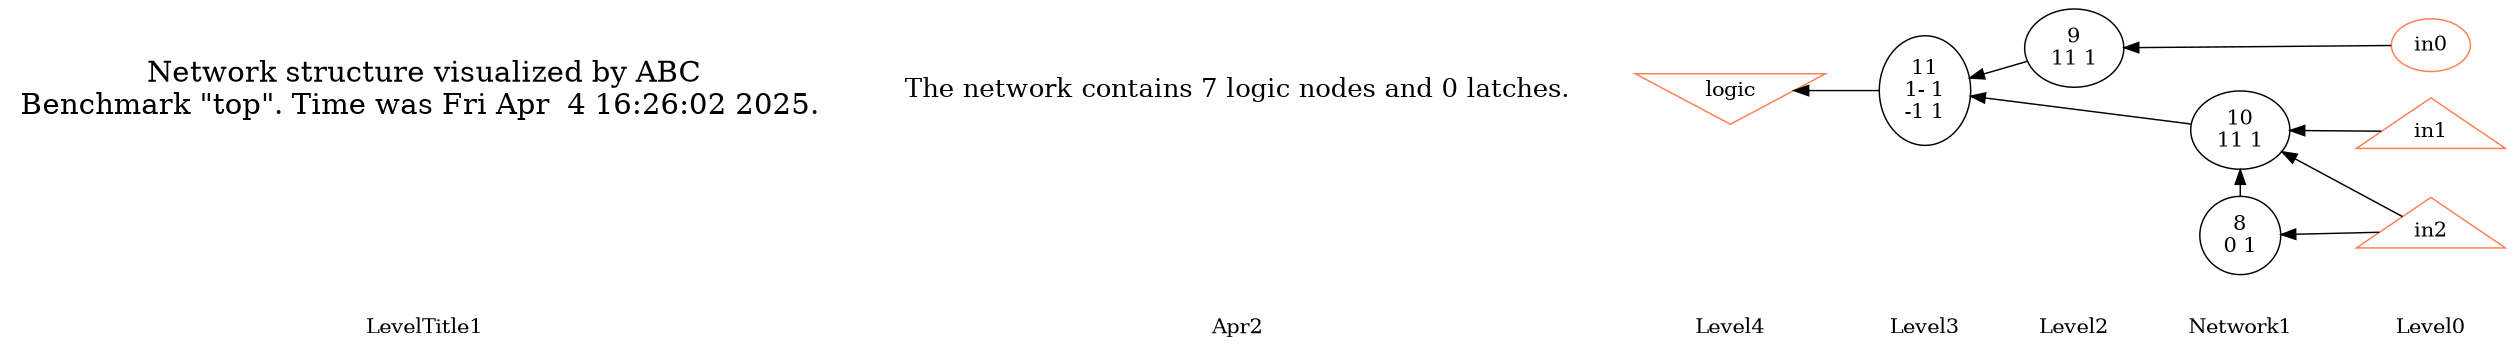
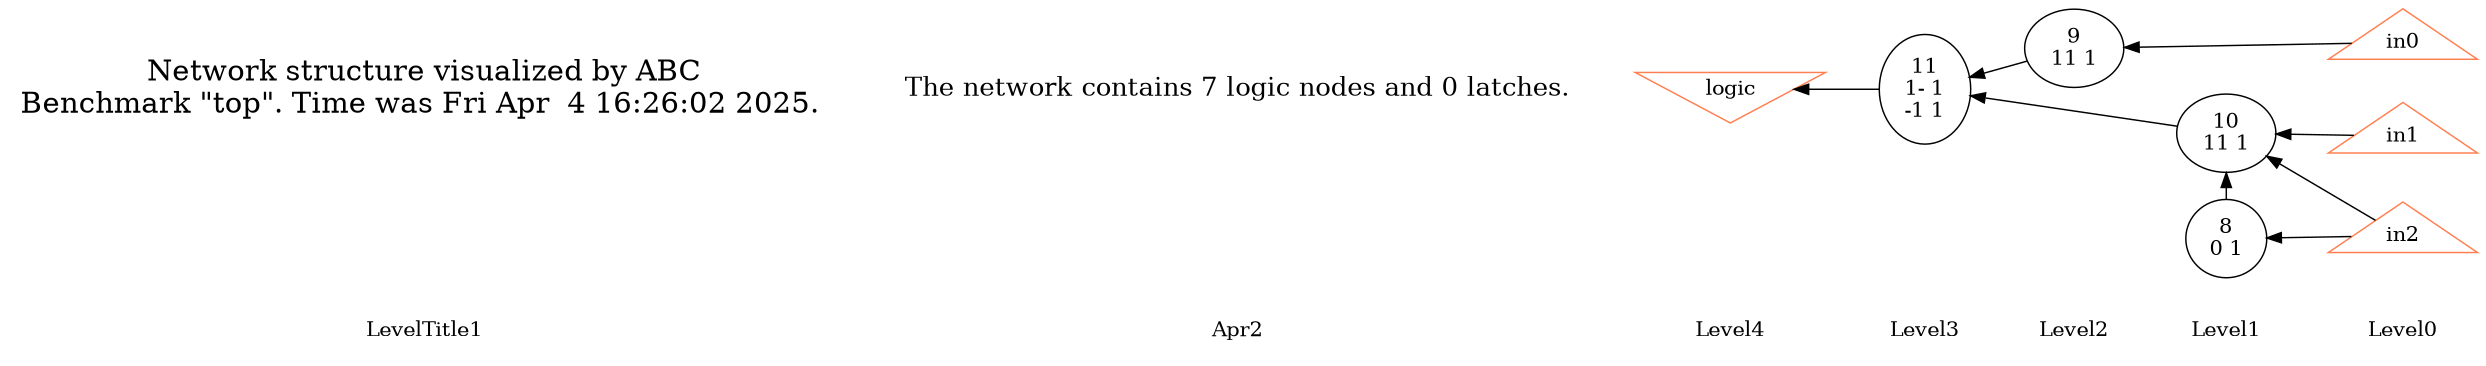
(2431, 45) -> (2403, 42)
(2240, 328) -> (2226, 331)
